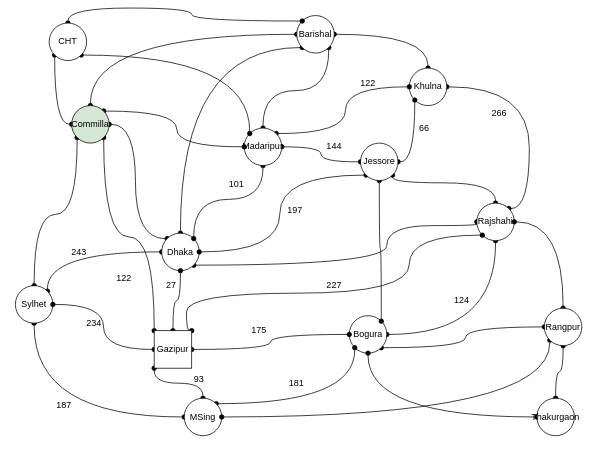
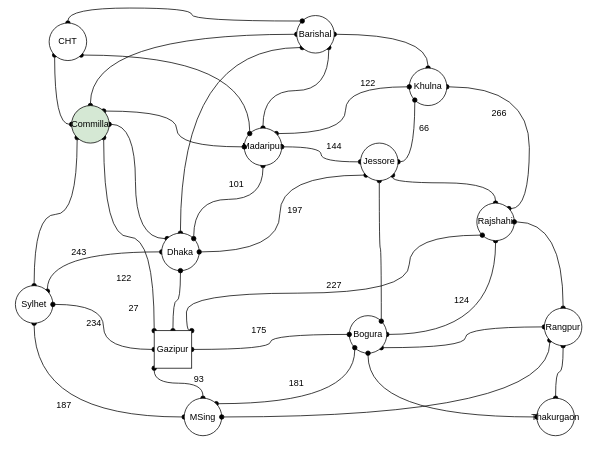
(378, 253) -> none
(171, 285) -> (134, 308)
